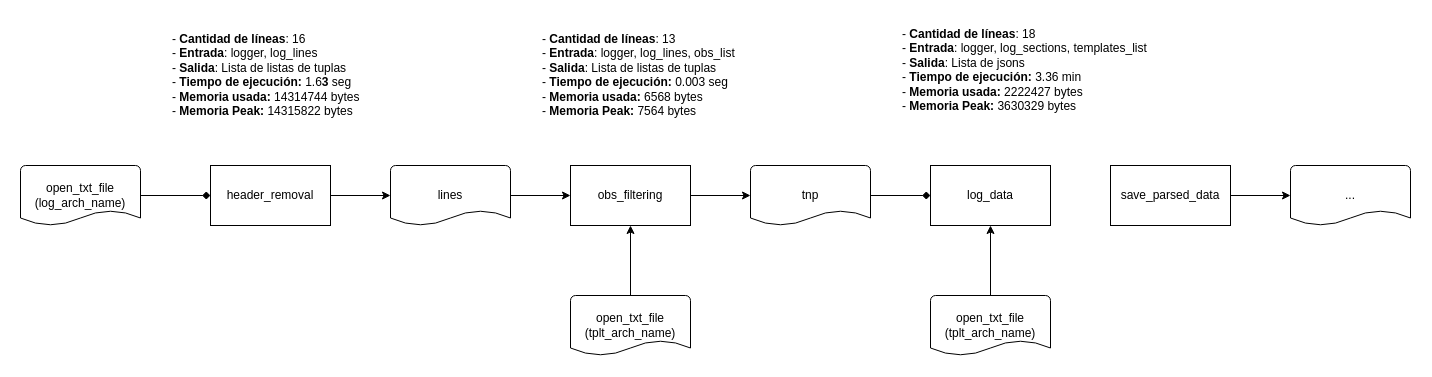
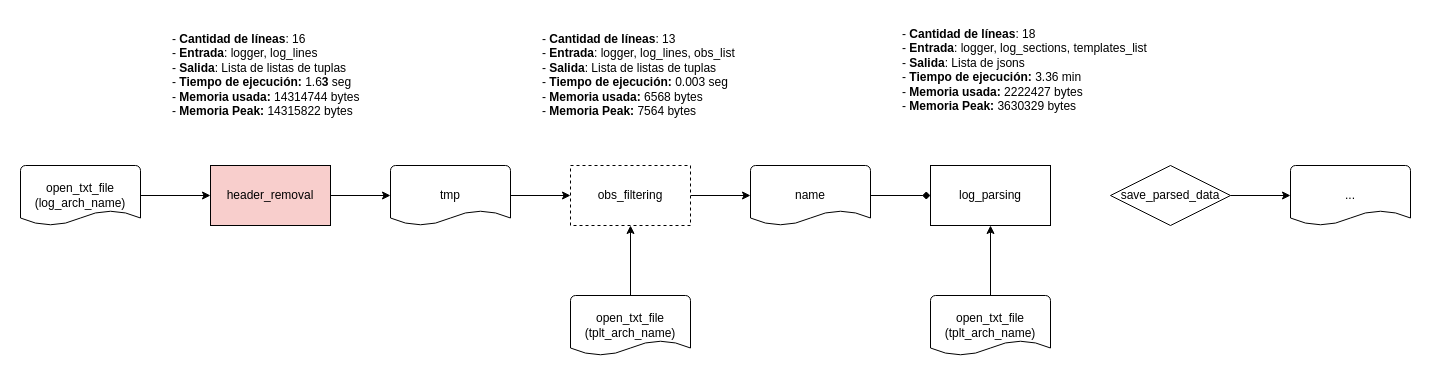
(201, 196) -> (202, 196)
(271, 196) -> (271, 196)
(451, 196) -> (451, 196)
(631, 196) -> (631, 196)
(811, 196) -> (811, 196)
(991, 196) -> (991, 196)
(1171, 196) -> (1171, 196)
